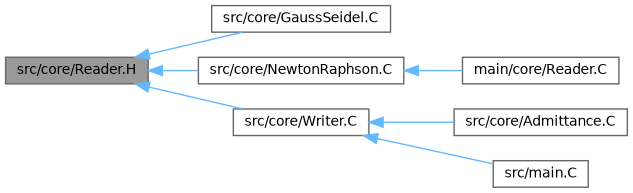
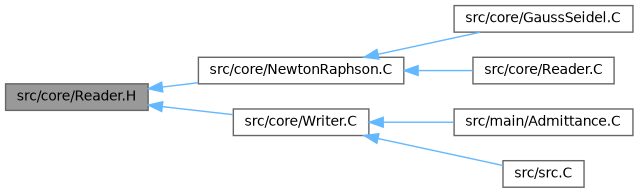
(196, 43) -> (429, 43)
(541, 71) -> (544, 71)
(541, 122) -> (544, 122)
(541, 174) -> (544, 174)
